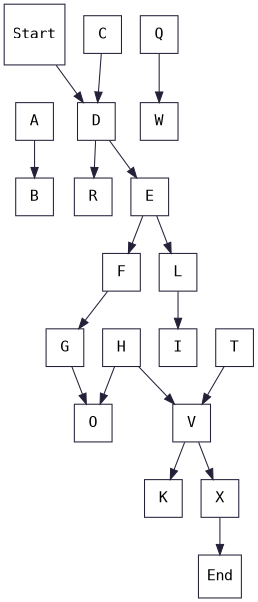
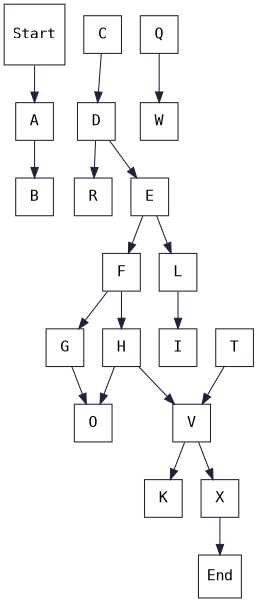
(67, 80) -> (35, 79)
none -> (121, 305)
